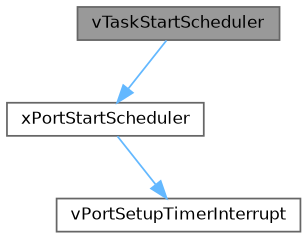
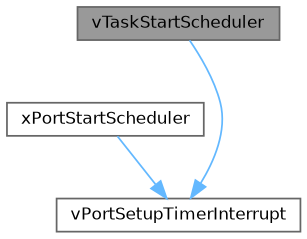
(147, 65) -> (222, 110)
